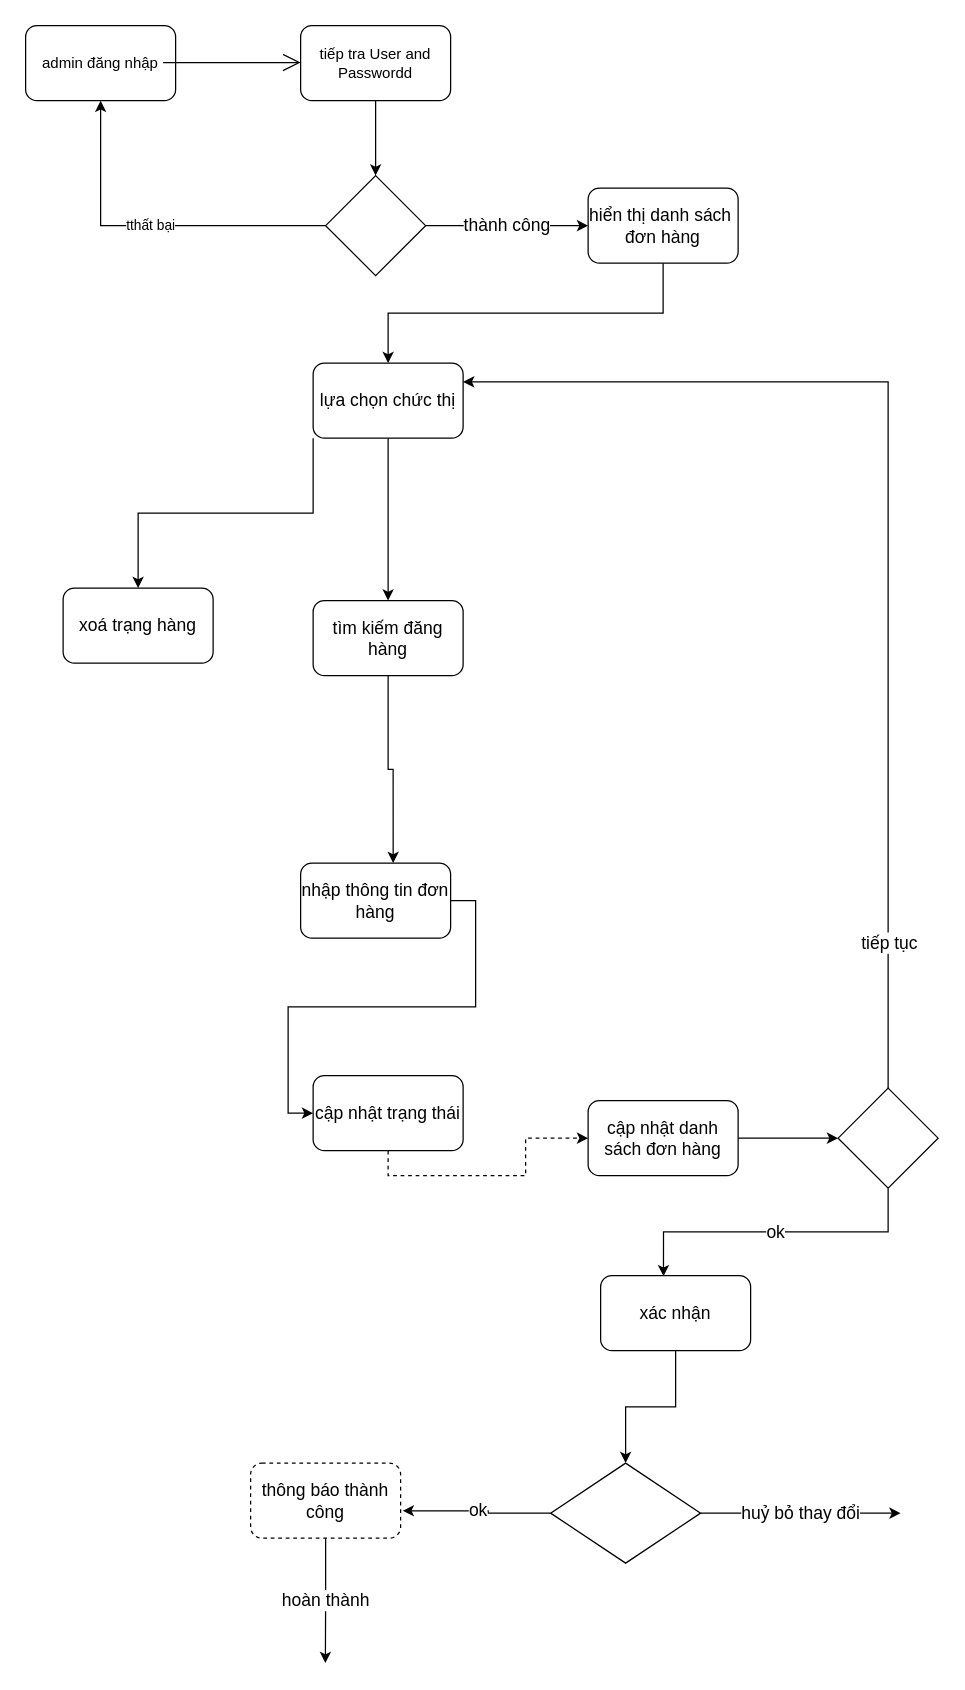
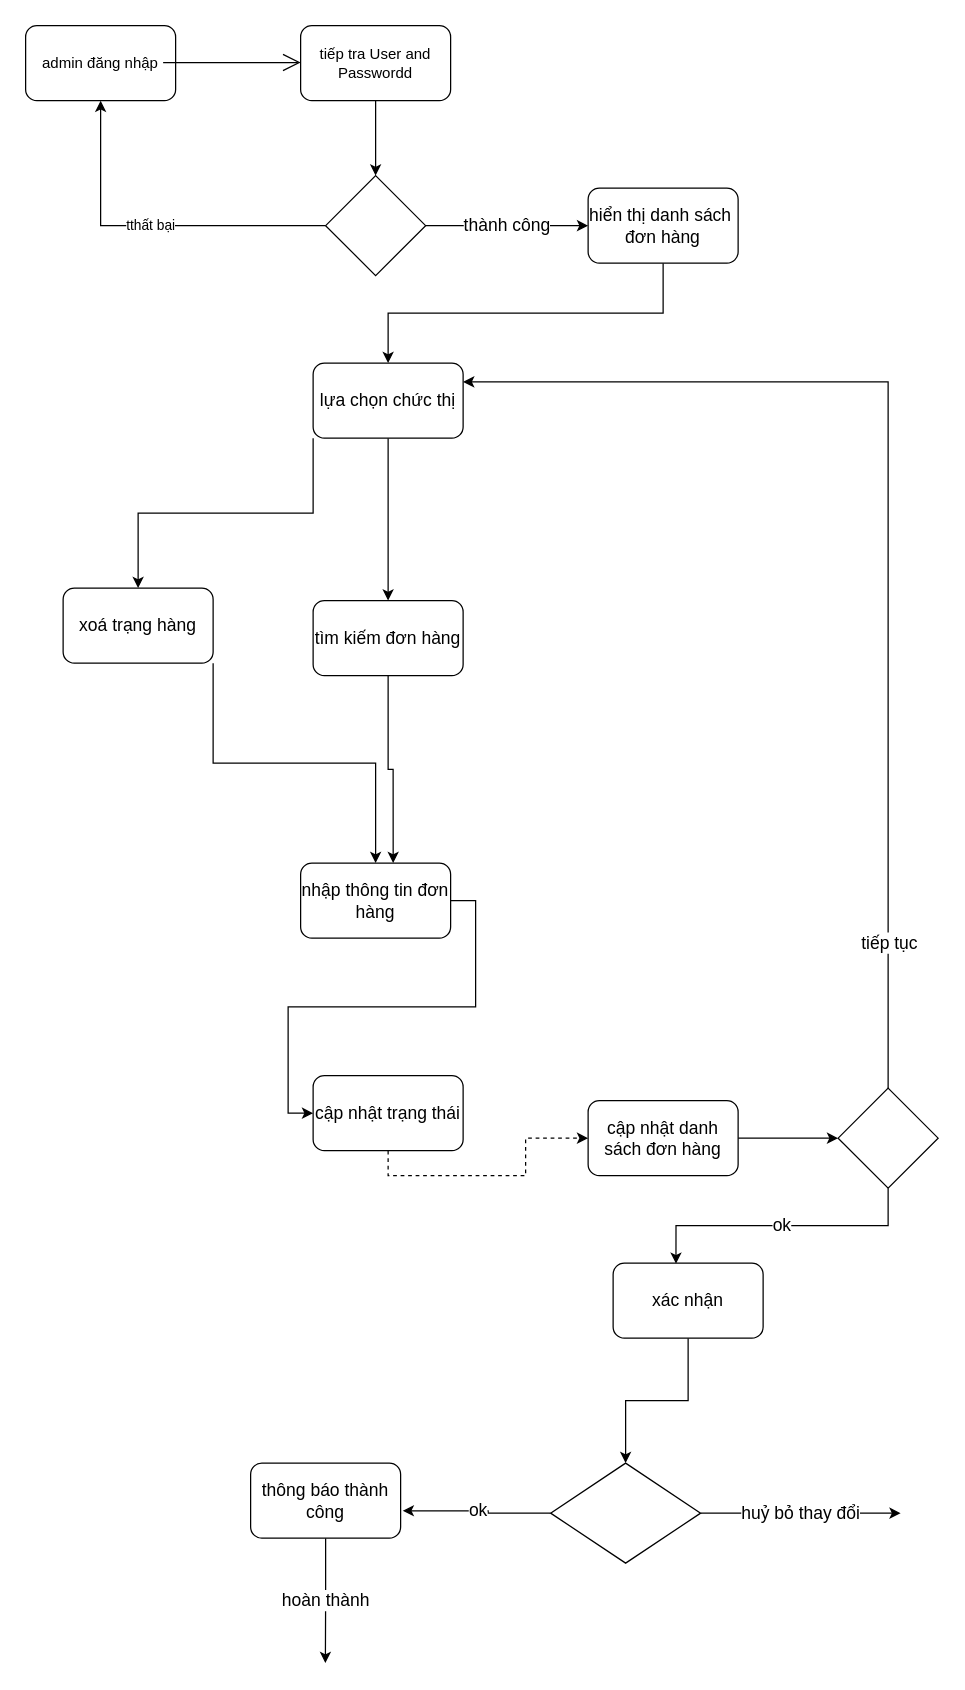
(388, 638) -> (388, 638)
none -> (290, 763)
(676, 1313) -> (688, 1301)
(326, 1501) -> (326, 1501)
